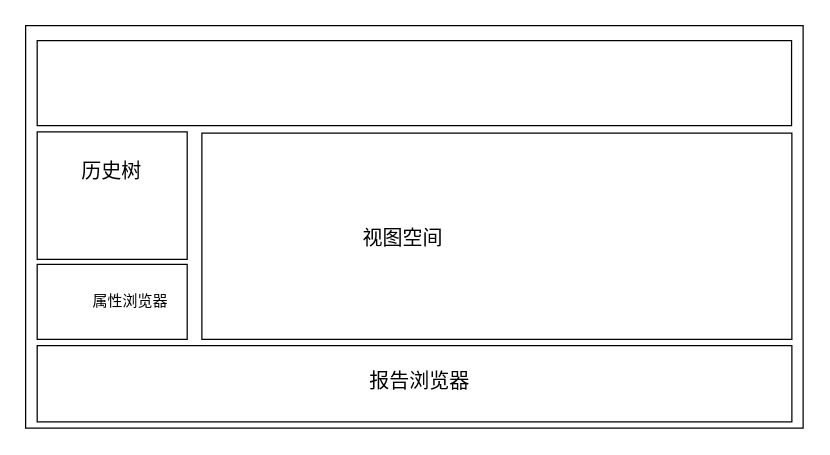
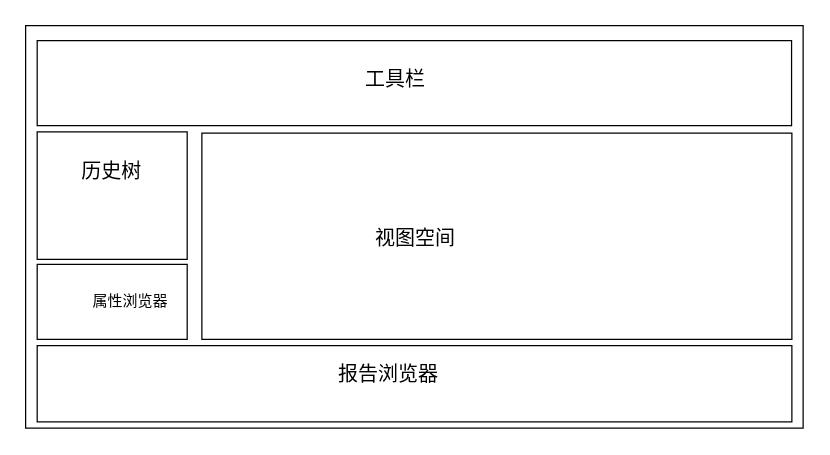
none -> (396, 79)
(403, 238) -> (416, 238)
(420, 381) -> (389, 374)
